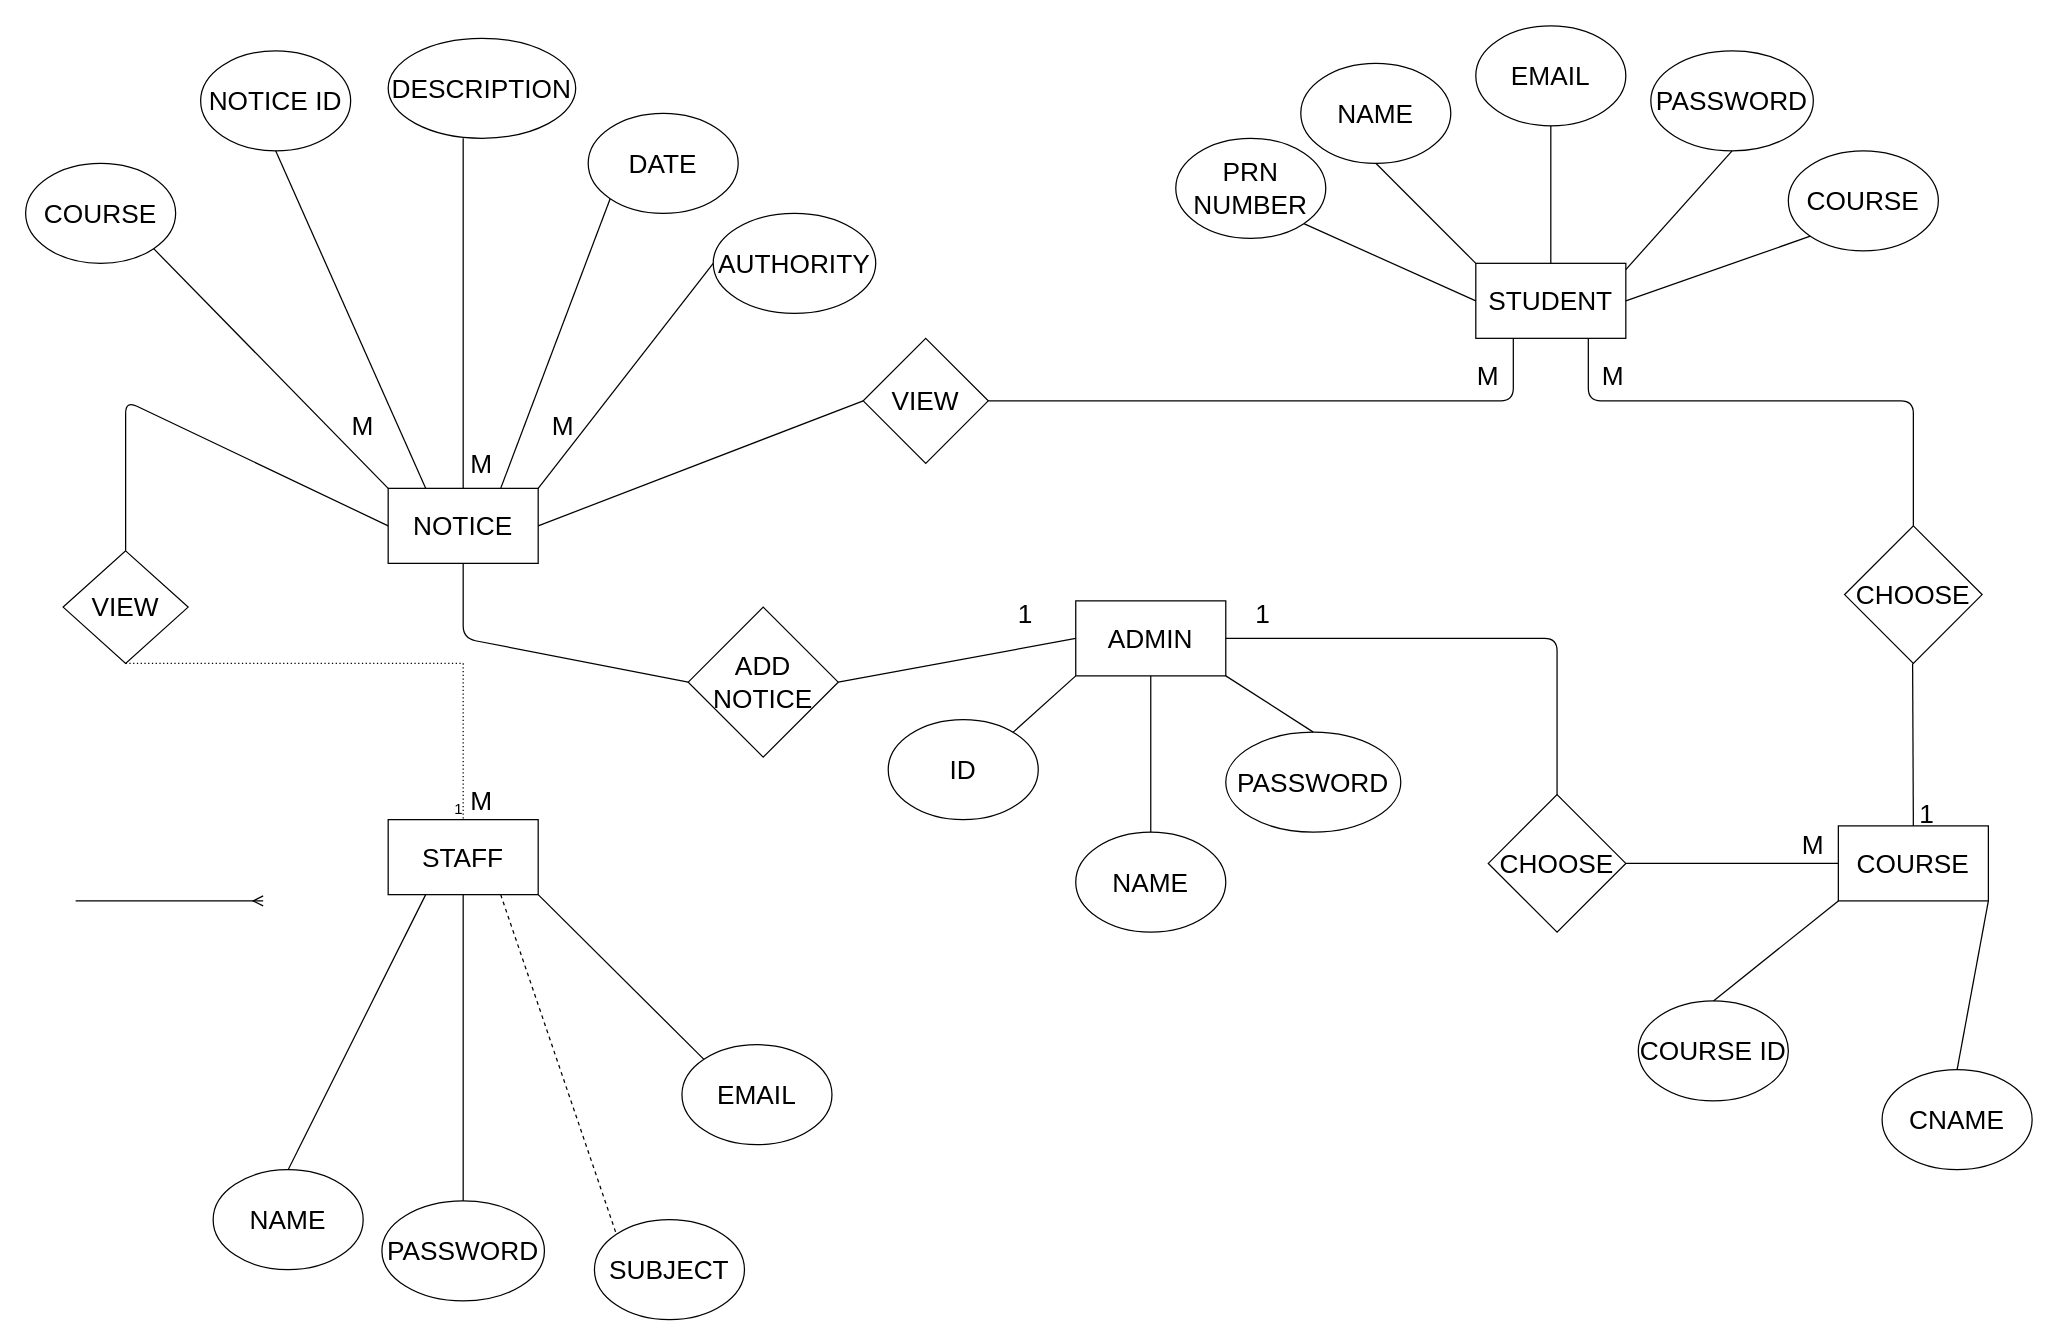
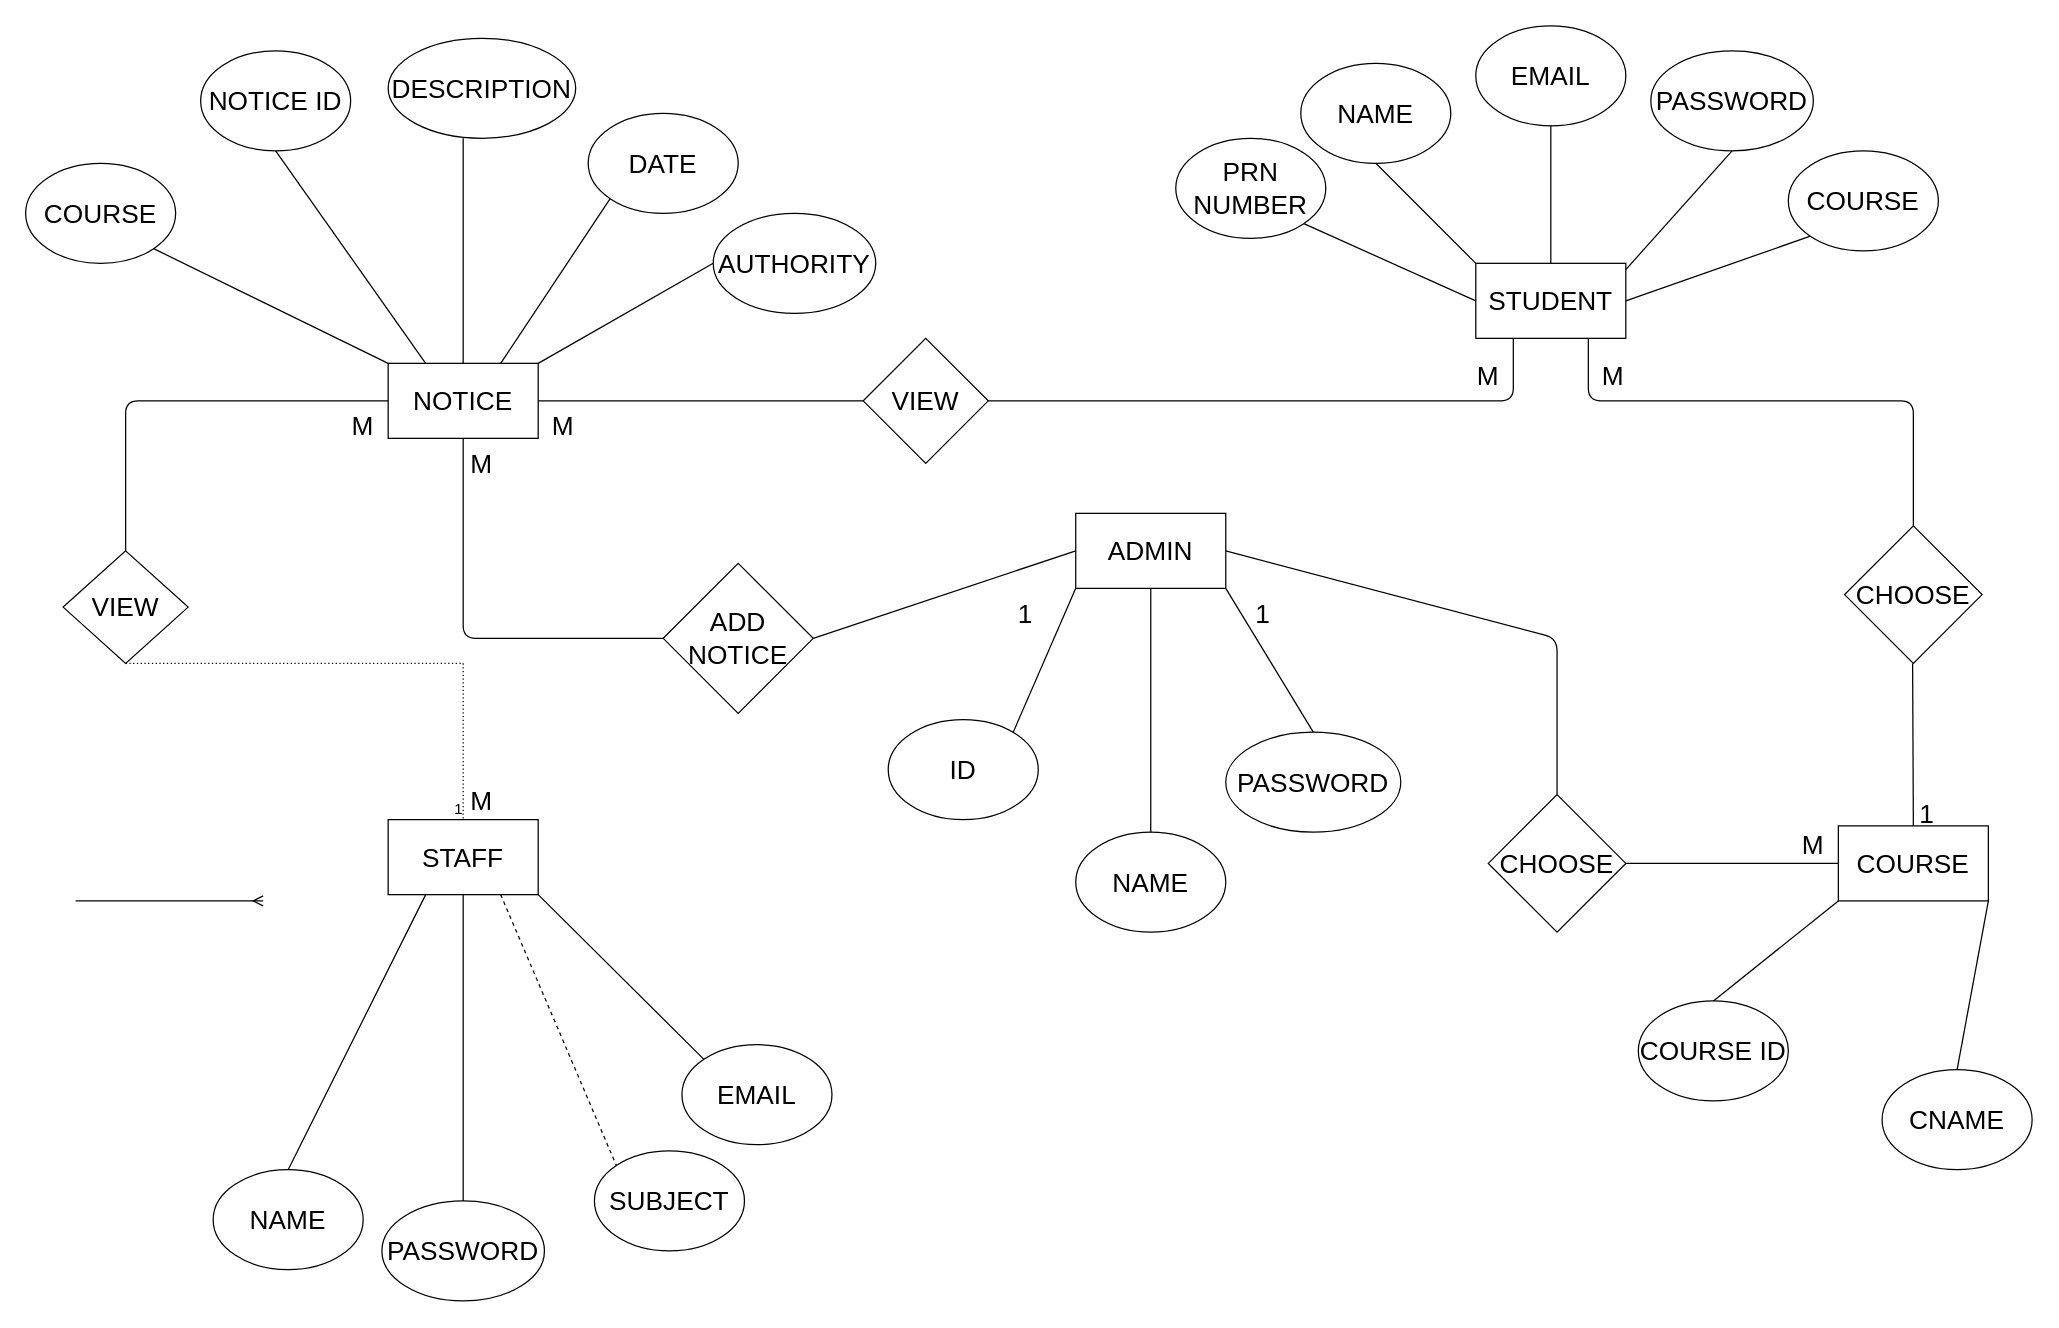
(463, 526) -> (463, 401)
(1151, 638) -> (1151, 551)
(763, 682) -> (738, 638)
(669, 1269) -> (669, 1201)
